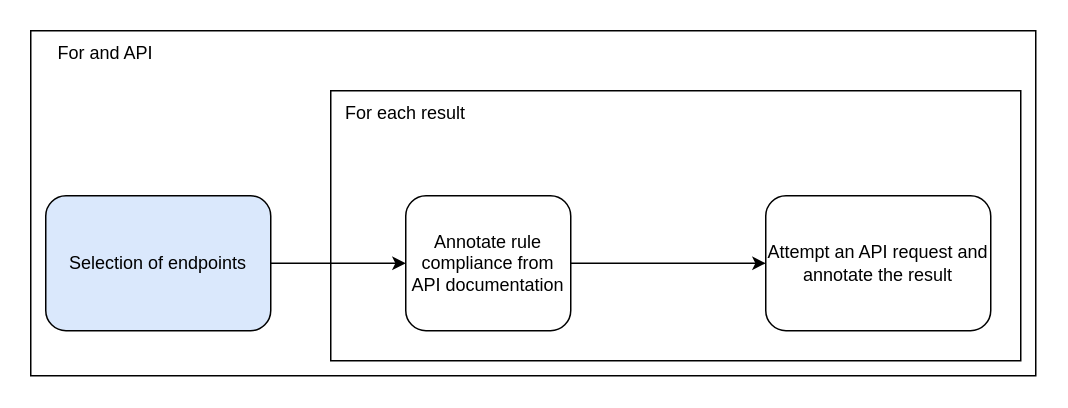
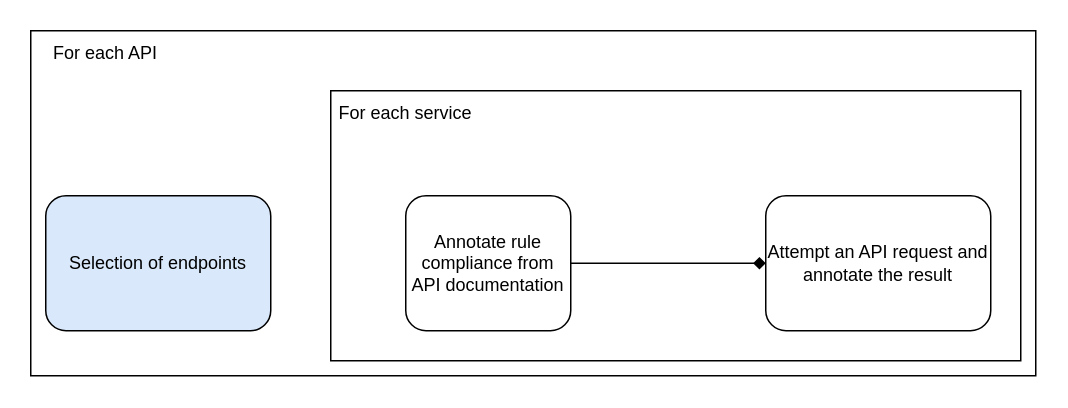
(106, 53) -> (106, 53)
(406, 113) -> (406, 113)
(333, 263) -> none
(754, 263) -> (753, 263)
